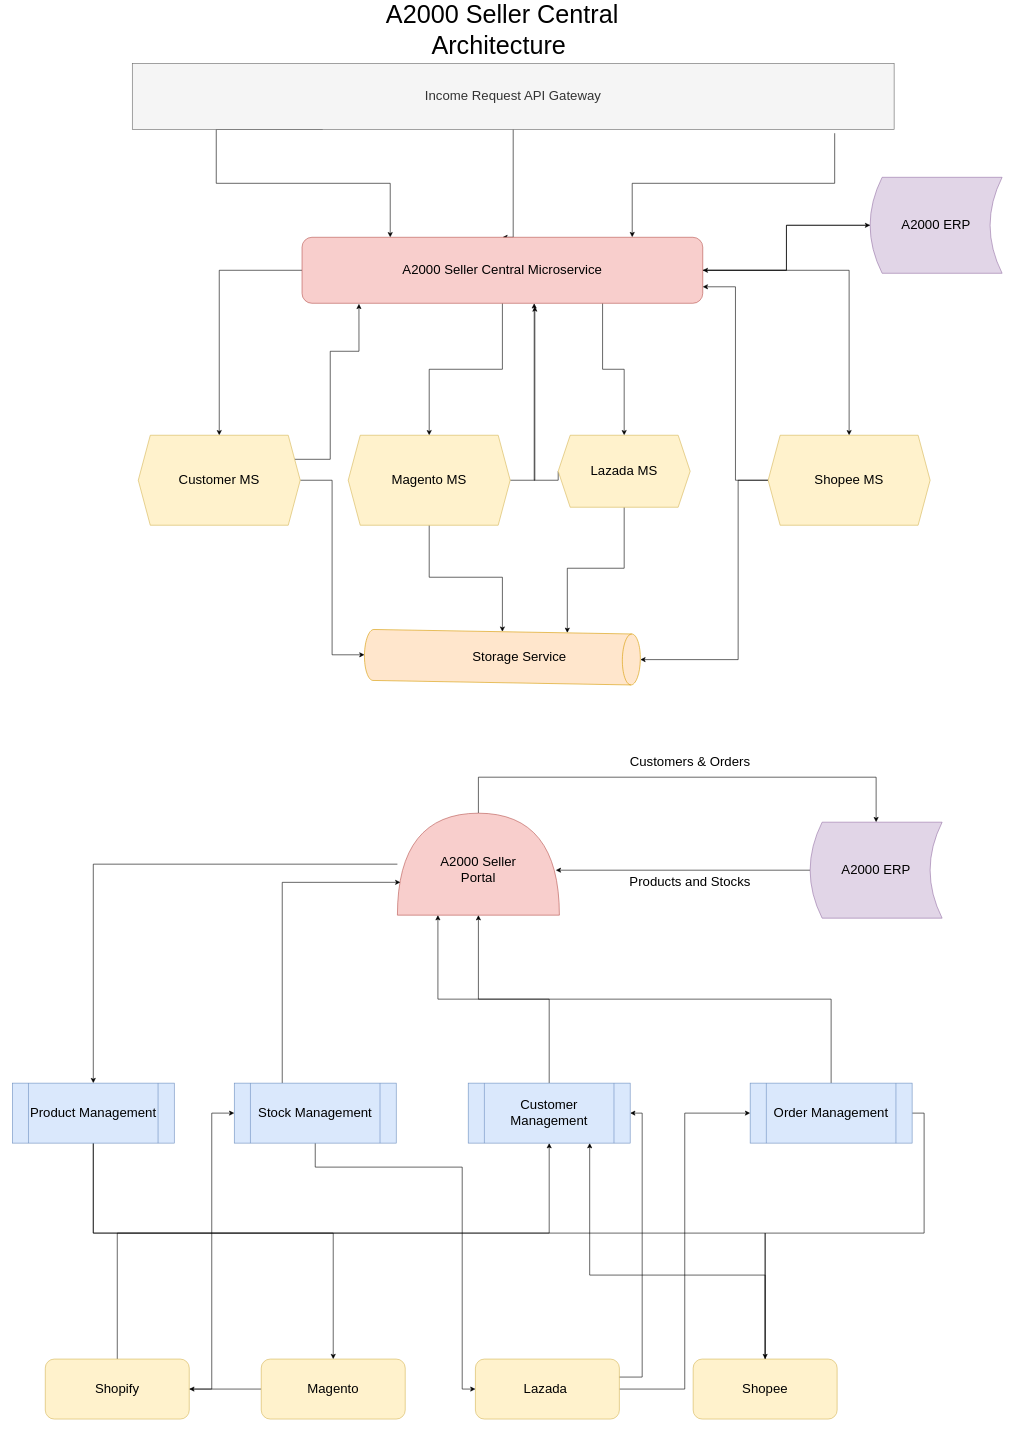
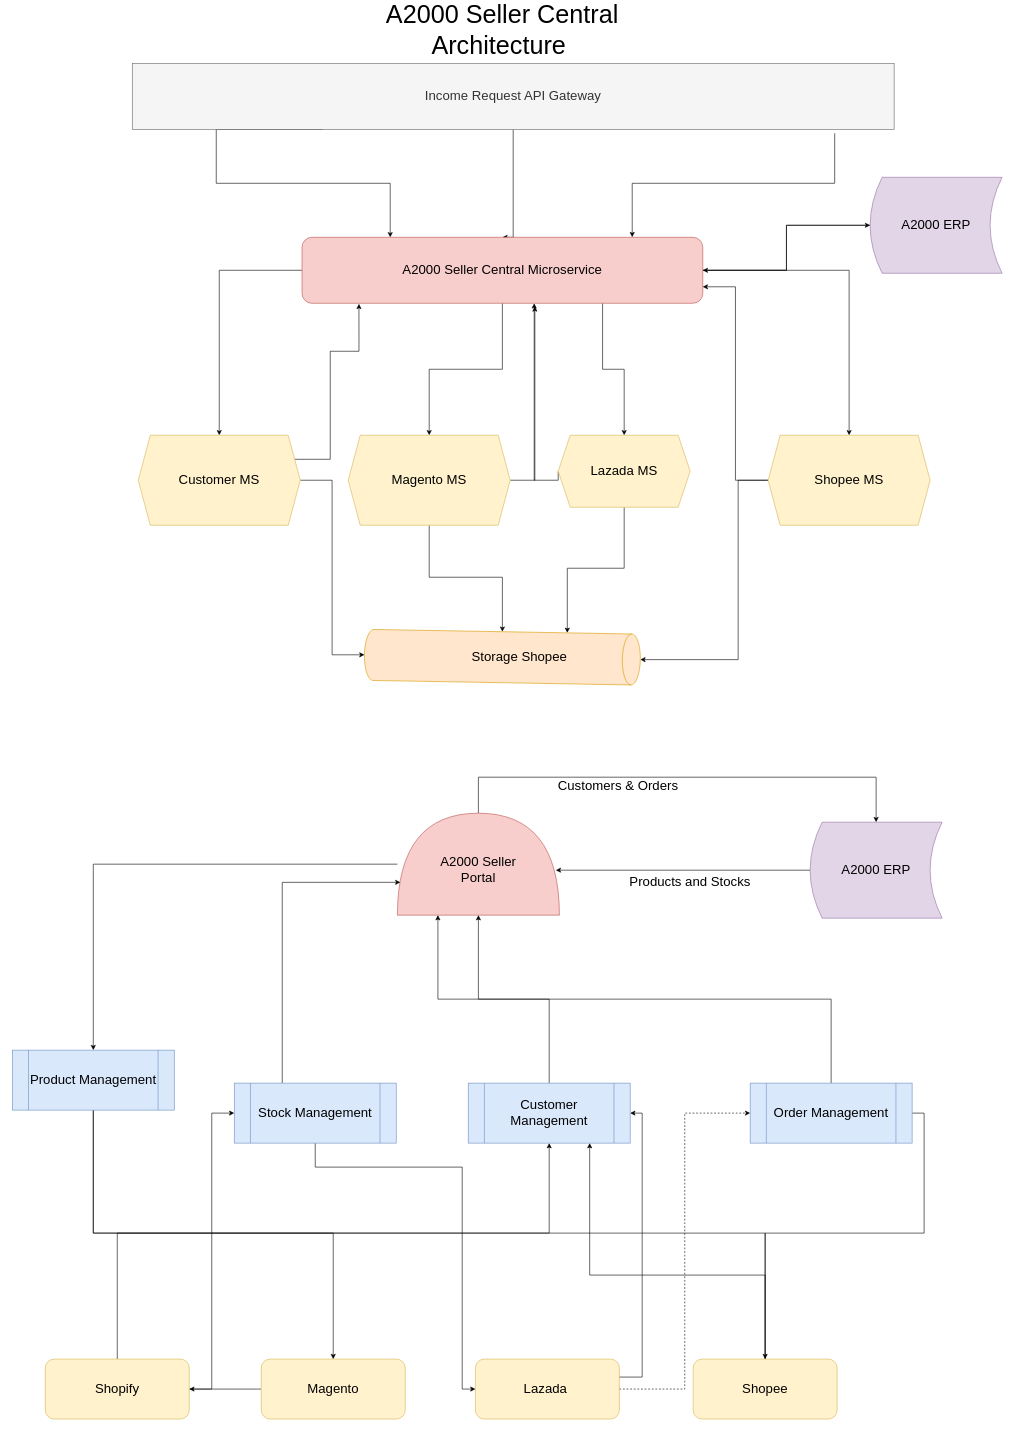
(520, 657) -> (520, 657)
(690, 762) -> (618, 786)
(93, 1113) -> (93, 1080)
(685, 1253) -> (685, 1253)
